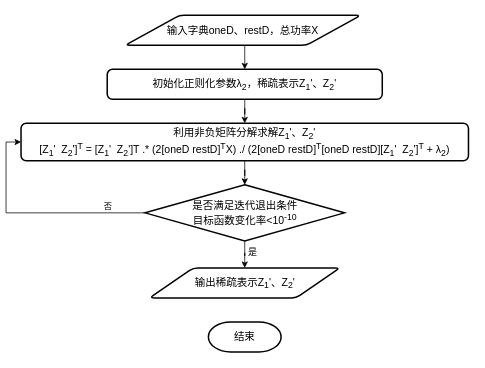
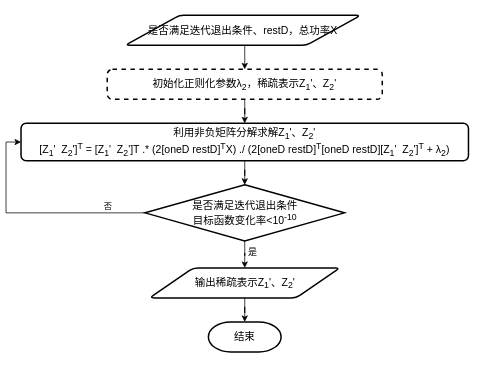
(243, 30) -> (243, 30)
(245, 84) -> (245, 84)
none -> (245, 313)
